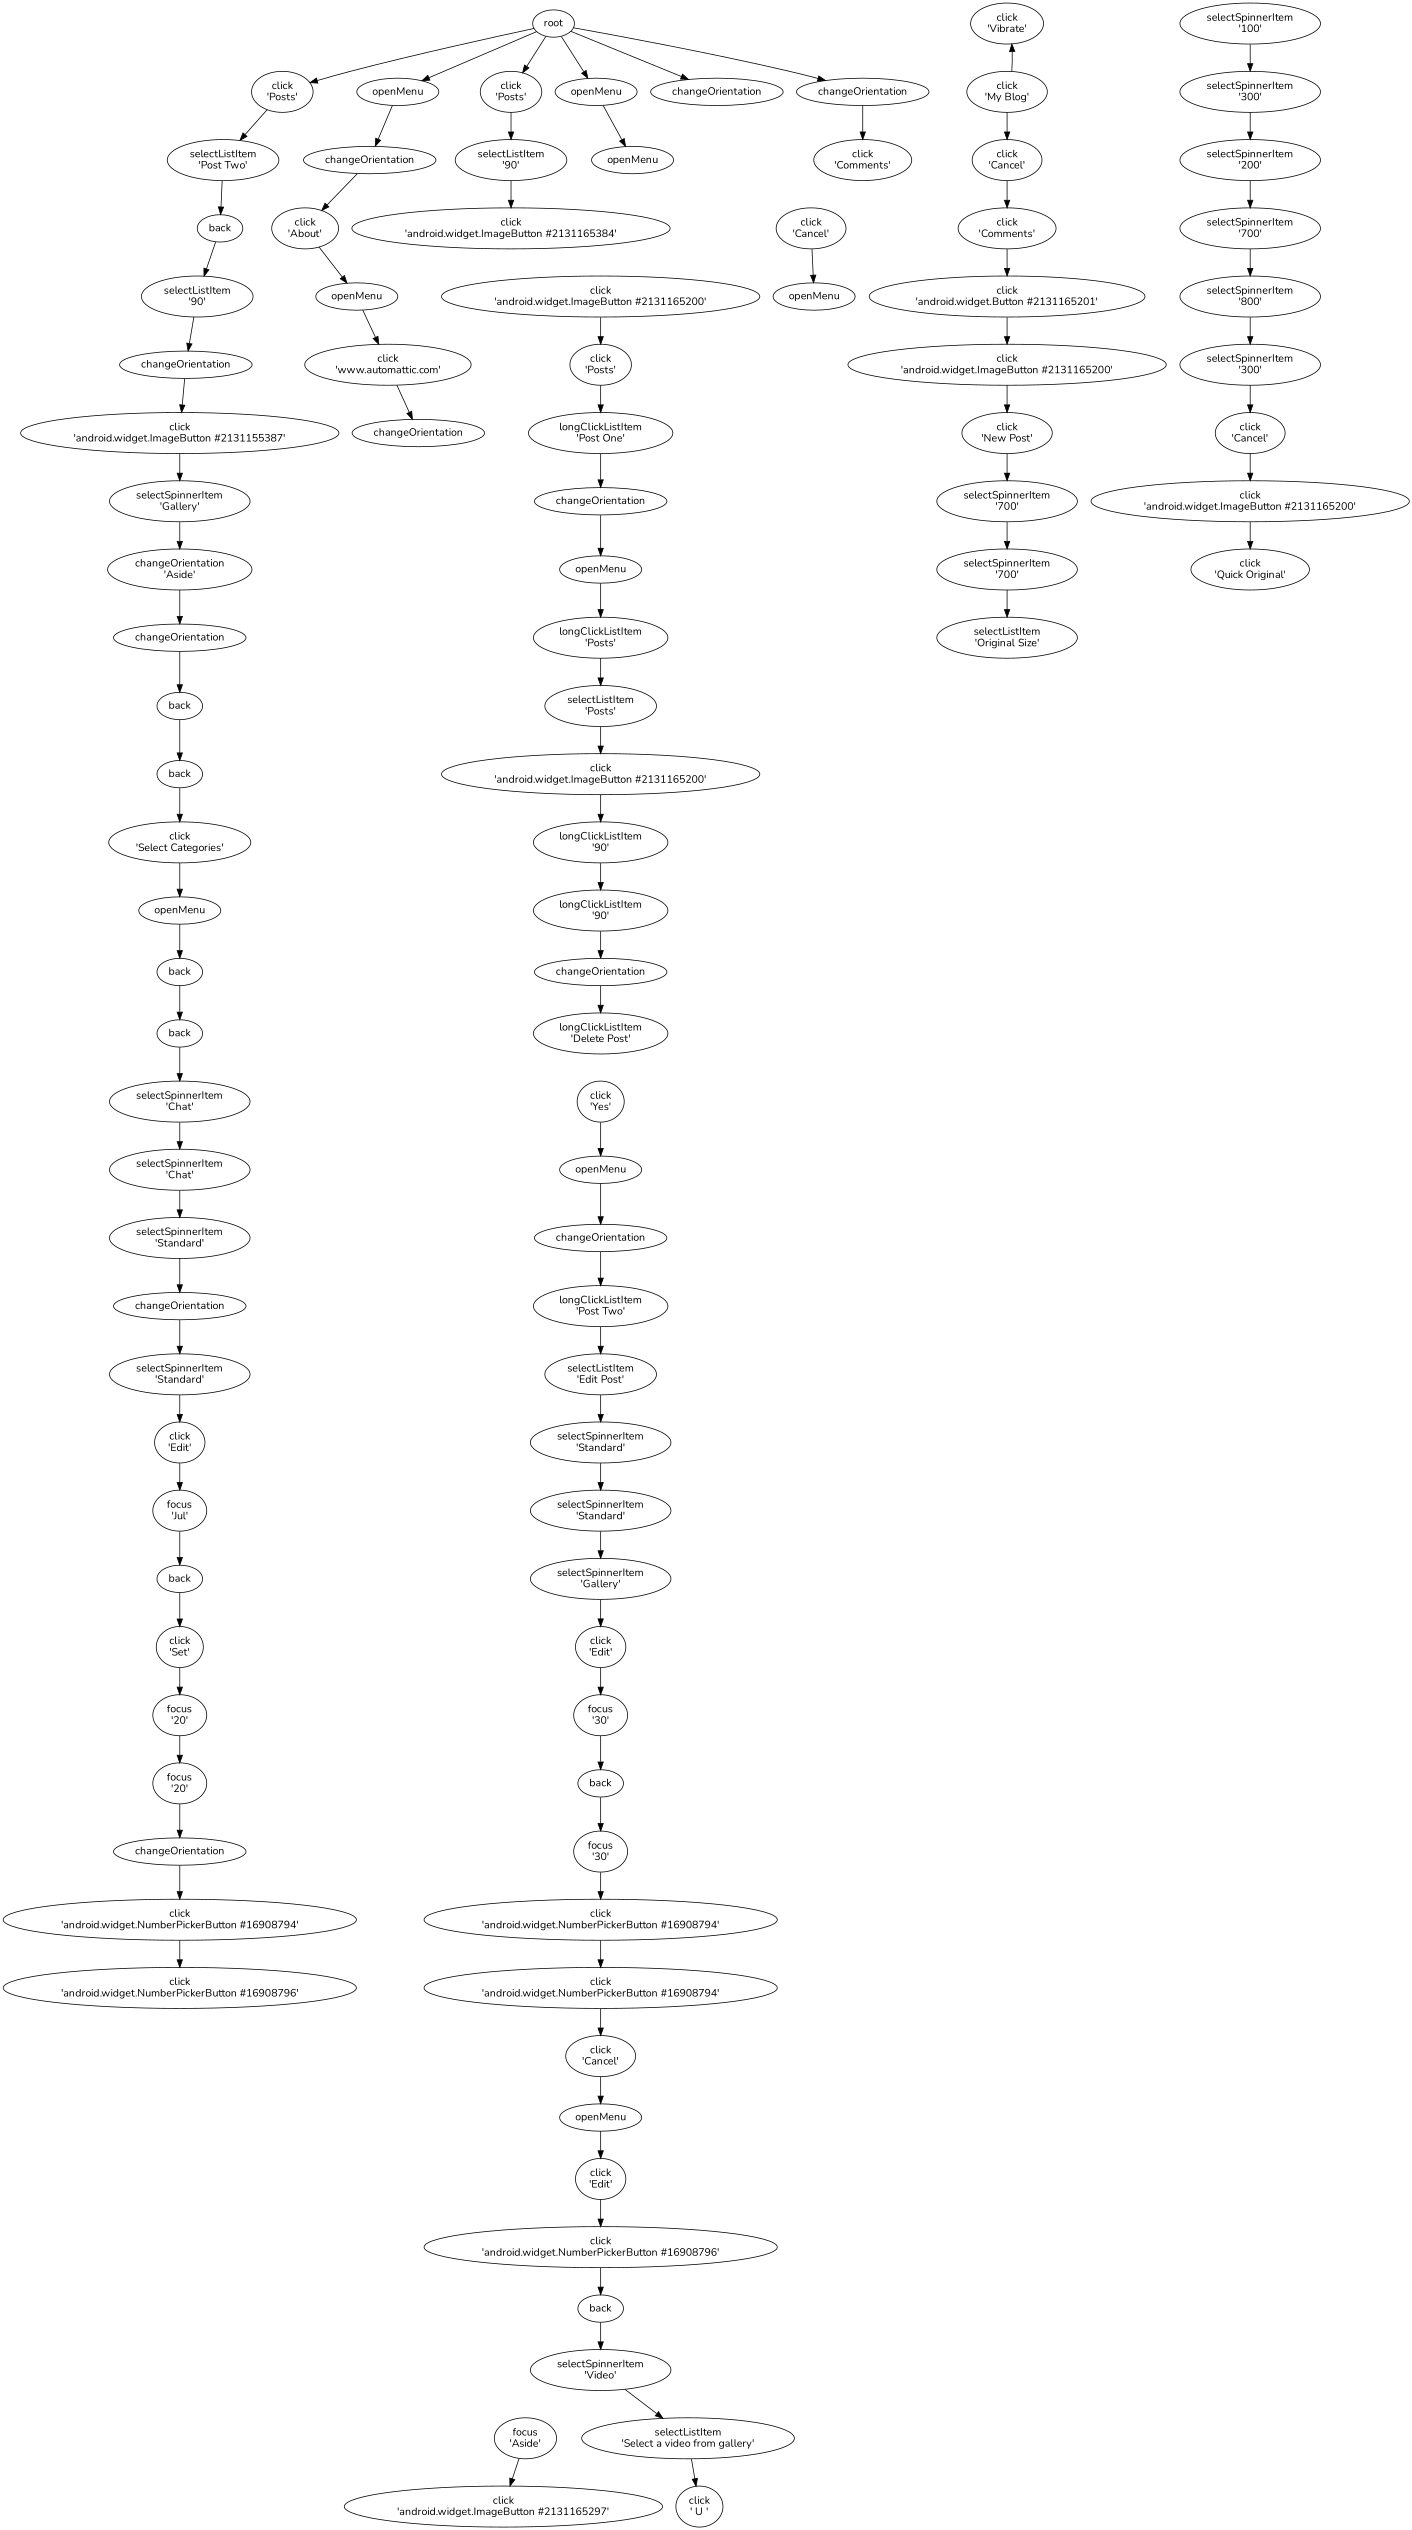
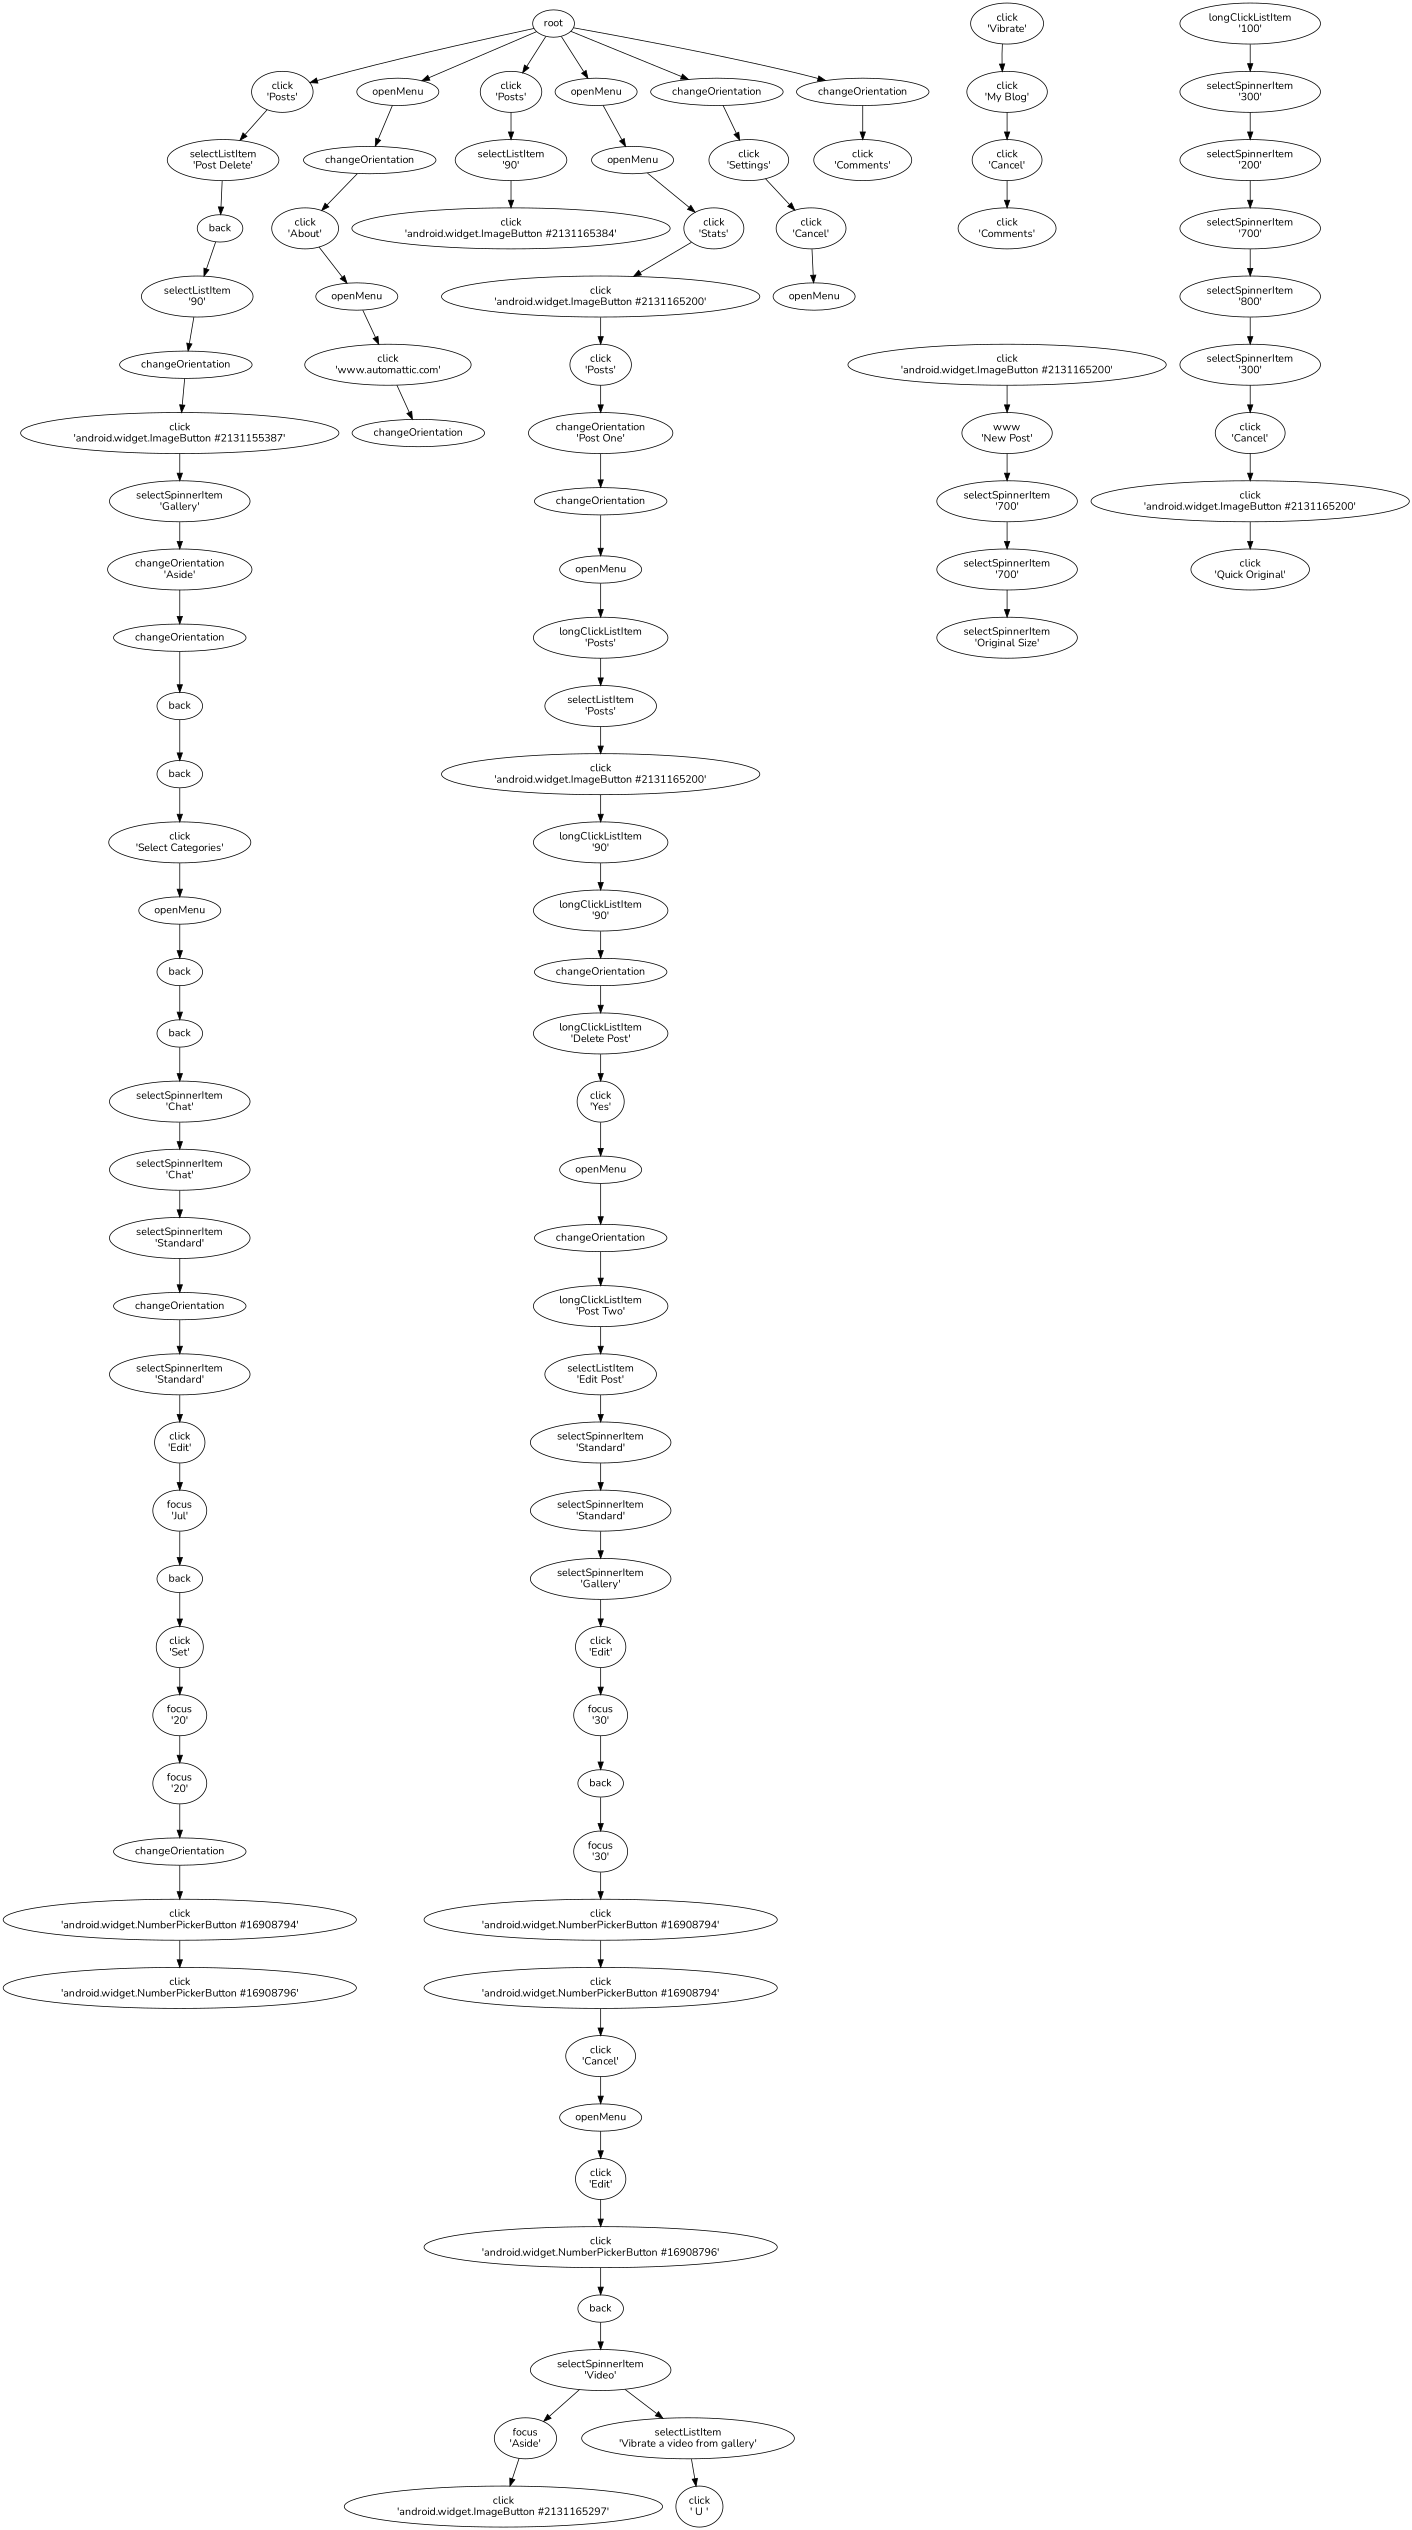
(1250, 24) -> (1250, 24)
(1012, 62) -> (1002, 54)
(223, 160) -> (223, 160)
none -> (749, 160)
none -> (714, 228)
(1007, 297) -> none
(601, 433) -> (601, 433)
(1007, 433) -> (1007, 433)
(1007, 638) -> (1007, 638)
none -> (601, 1064)
none -> (564, 2403)
(688, 2438) -> (688, 2438)
